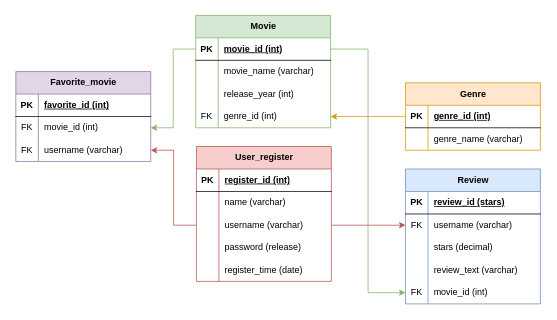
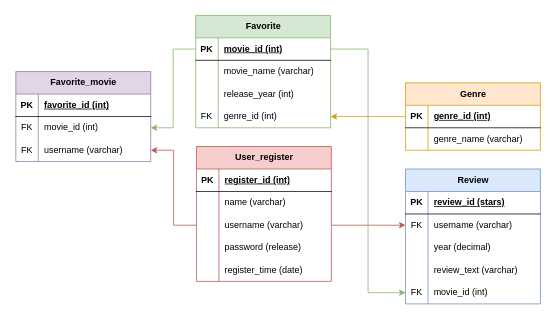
(263, 27) -> (263, 27)
(468, 248) -> (466, 248)
